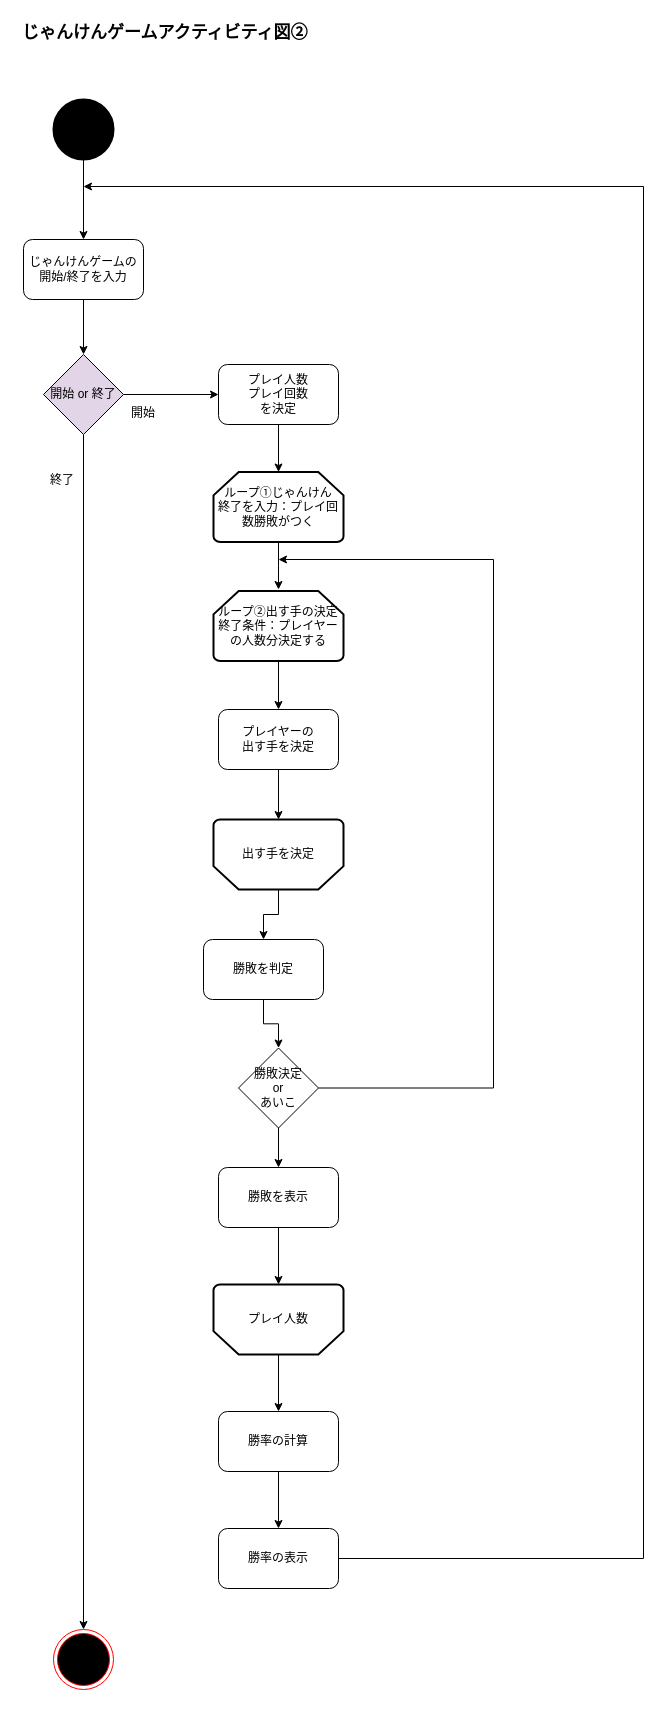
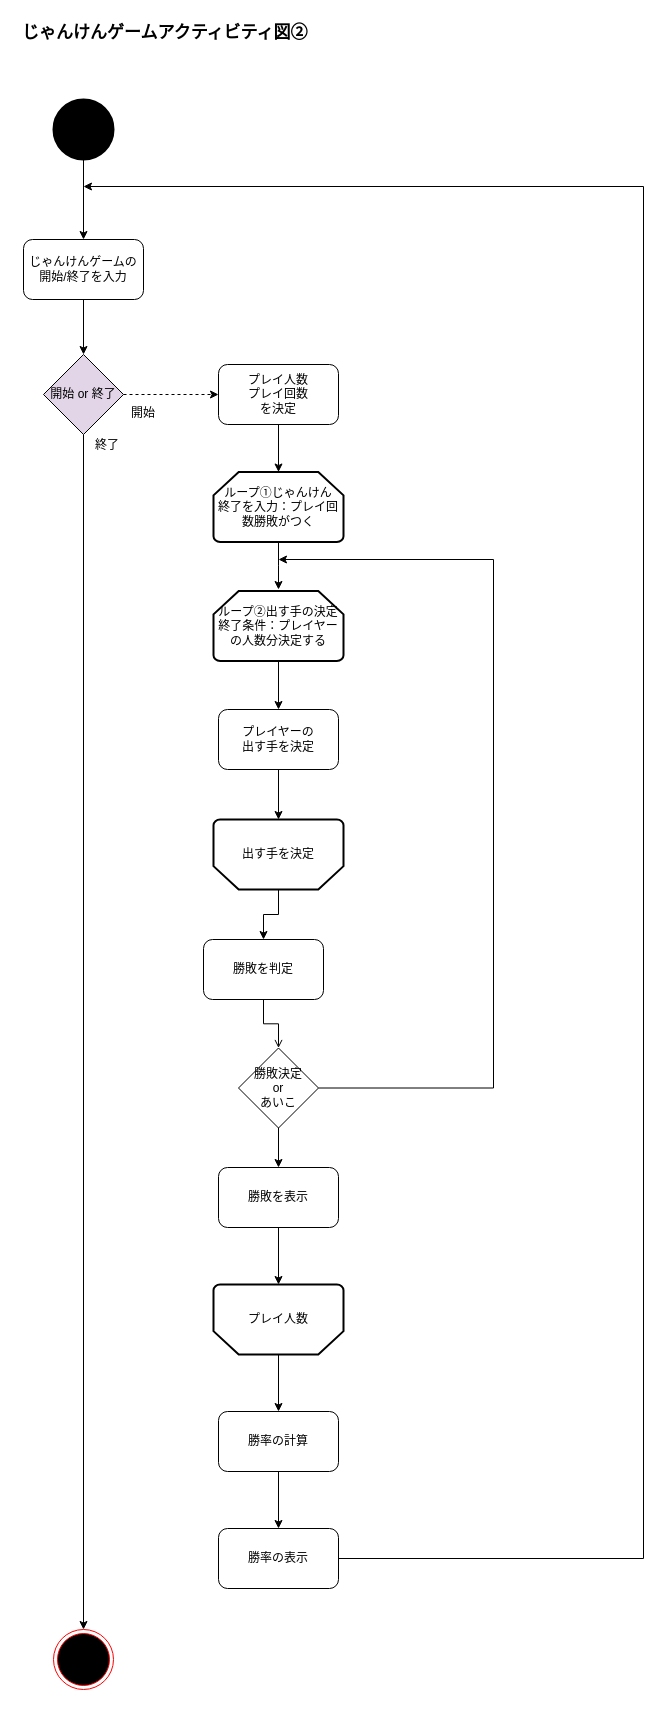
(168, 395) -> (168, 395)
(69, 481) -> (114, 446)
(279, 1040) -> (279, 1042)
